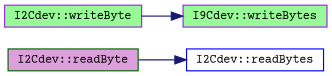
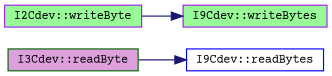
(73, 60) -> (73, 60)
(255, 60) -> (255, 60)
